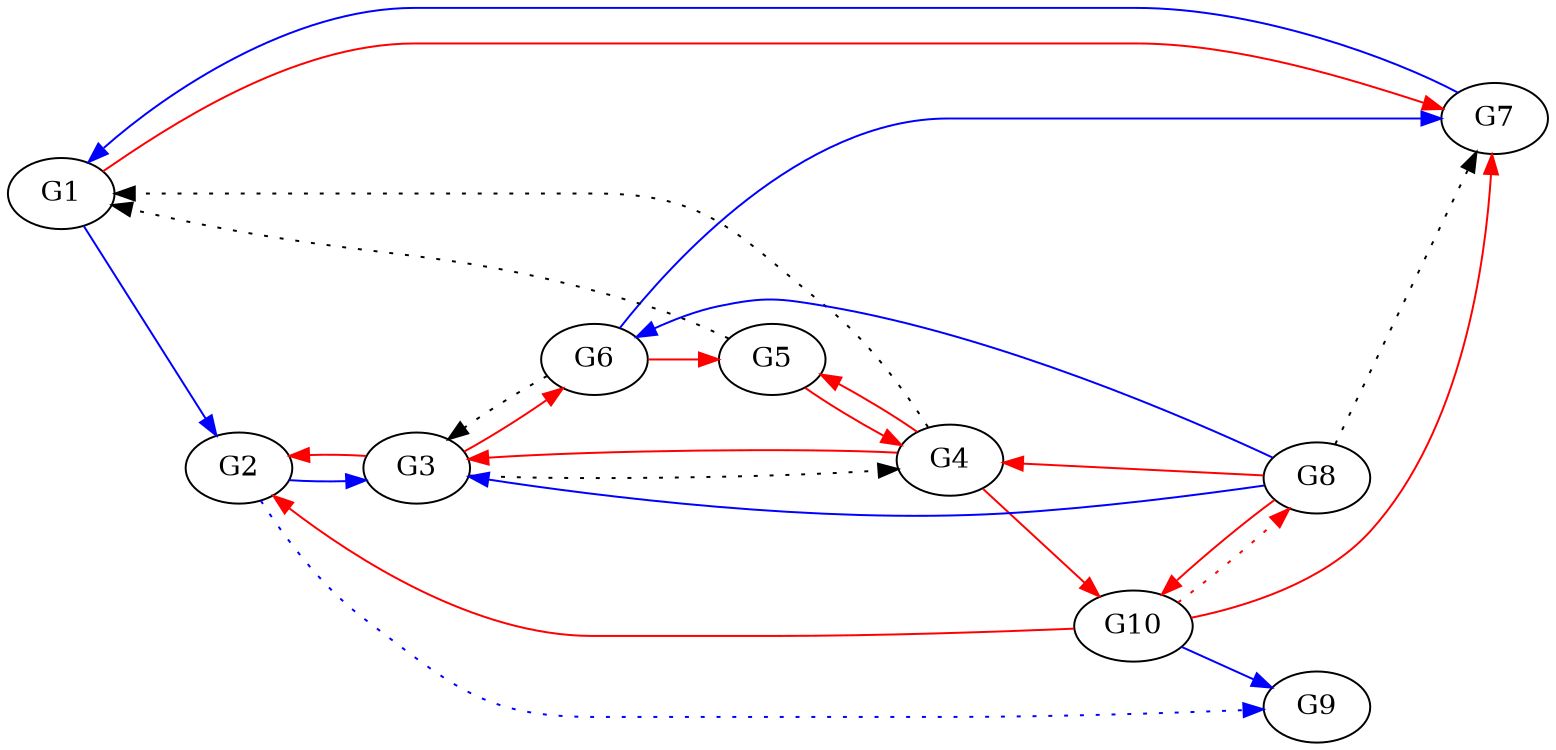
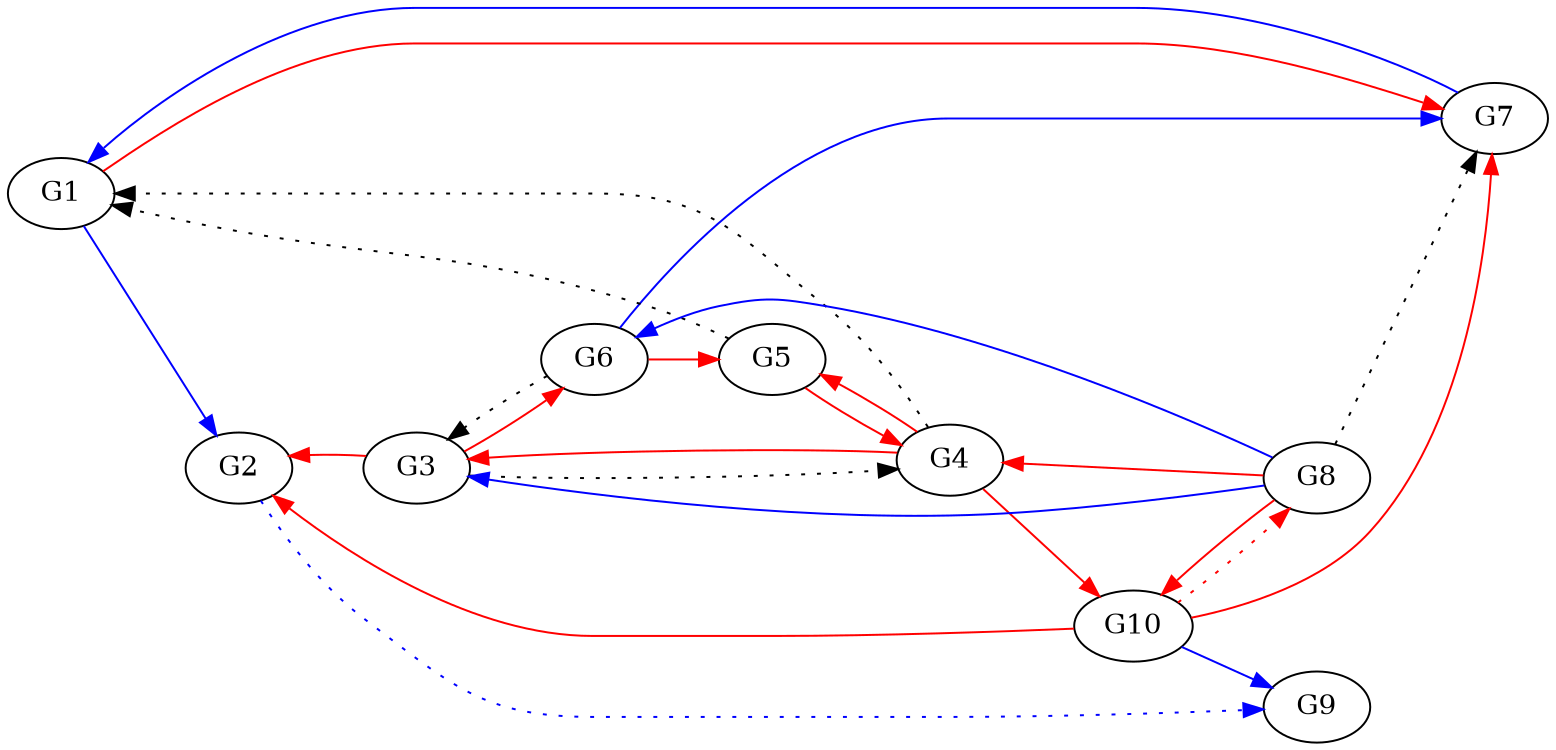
(318, 481) -> none
